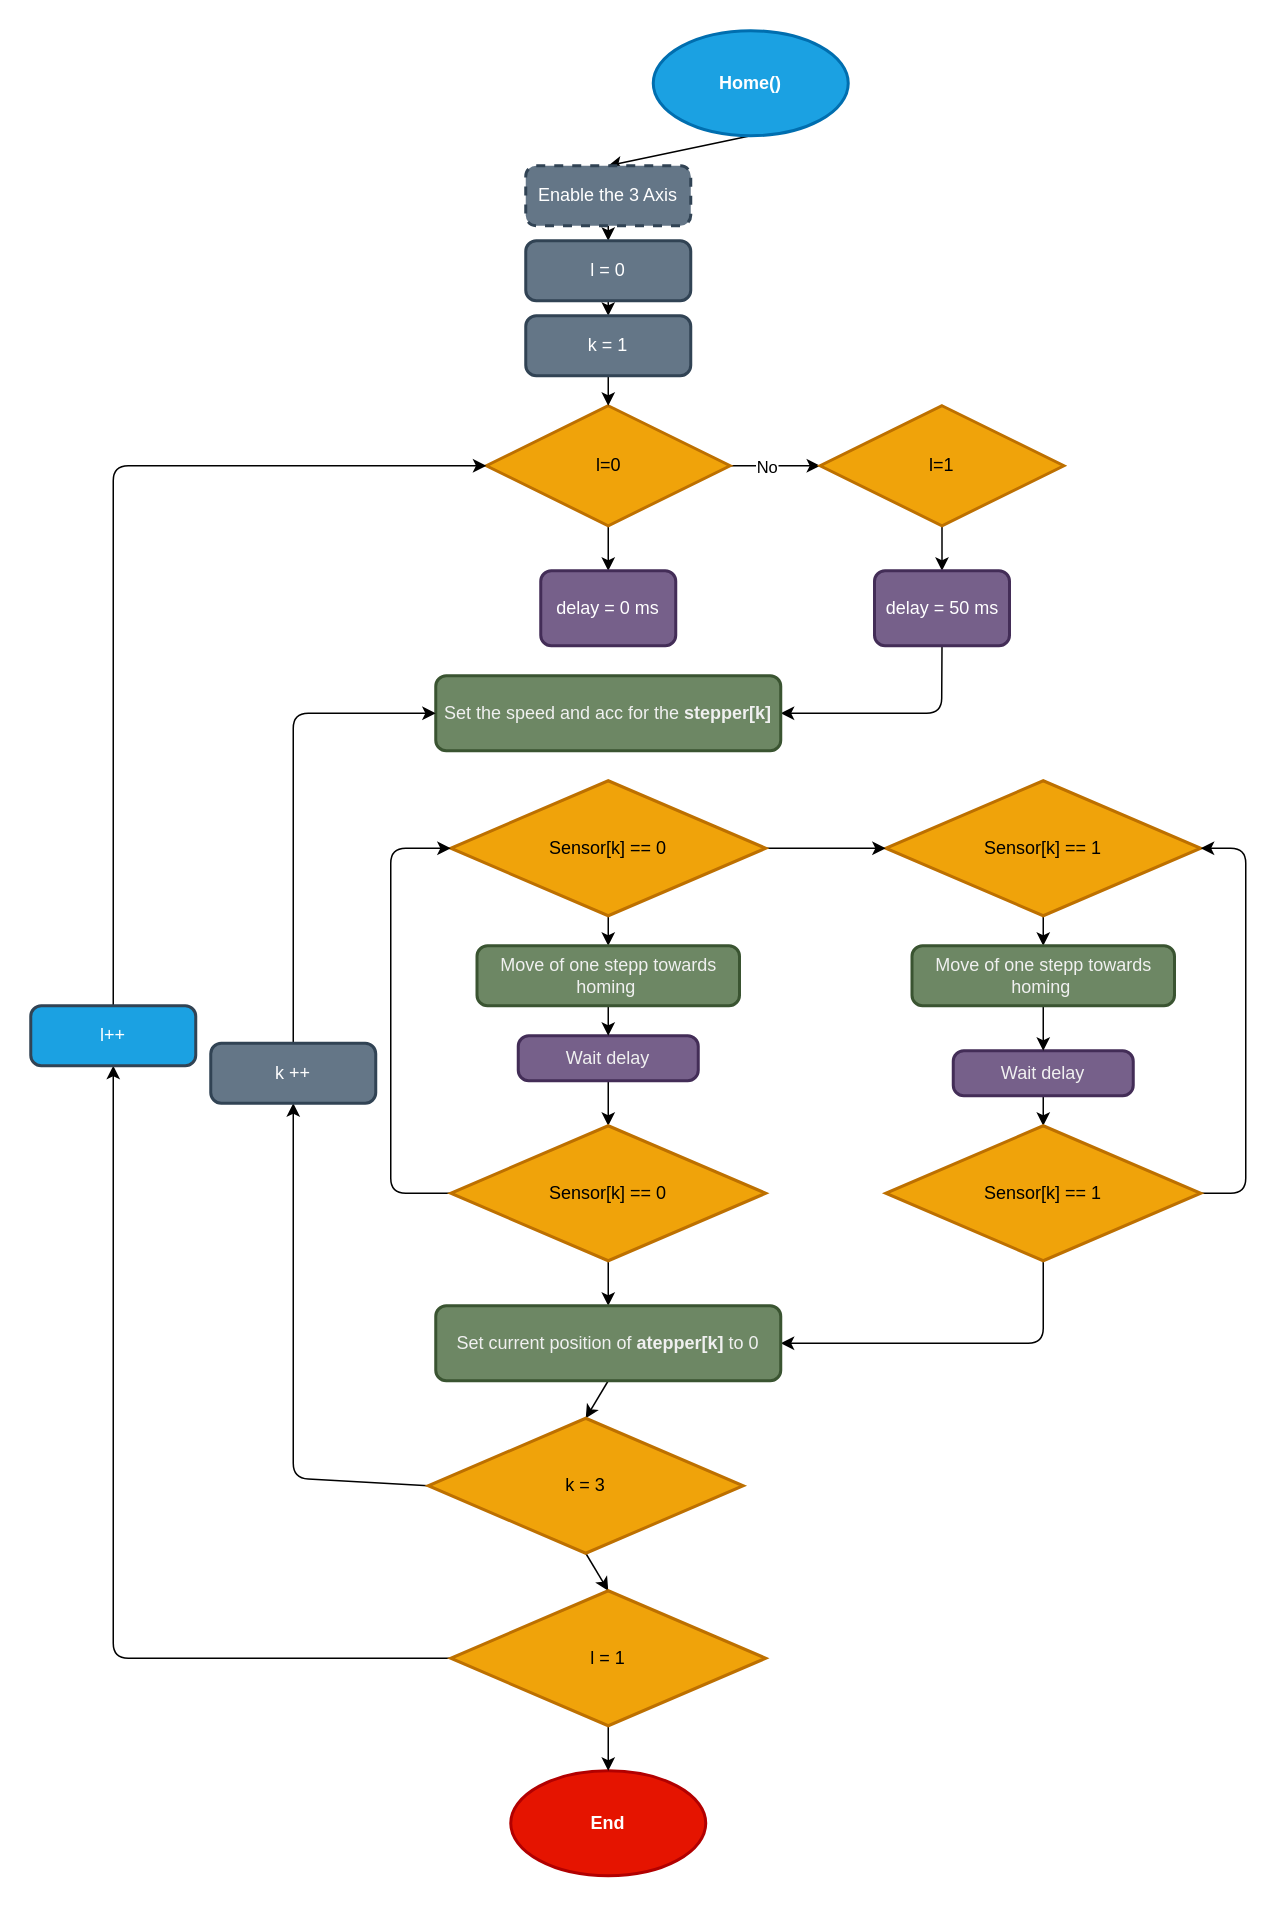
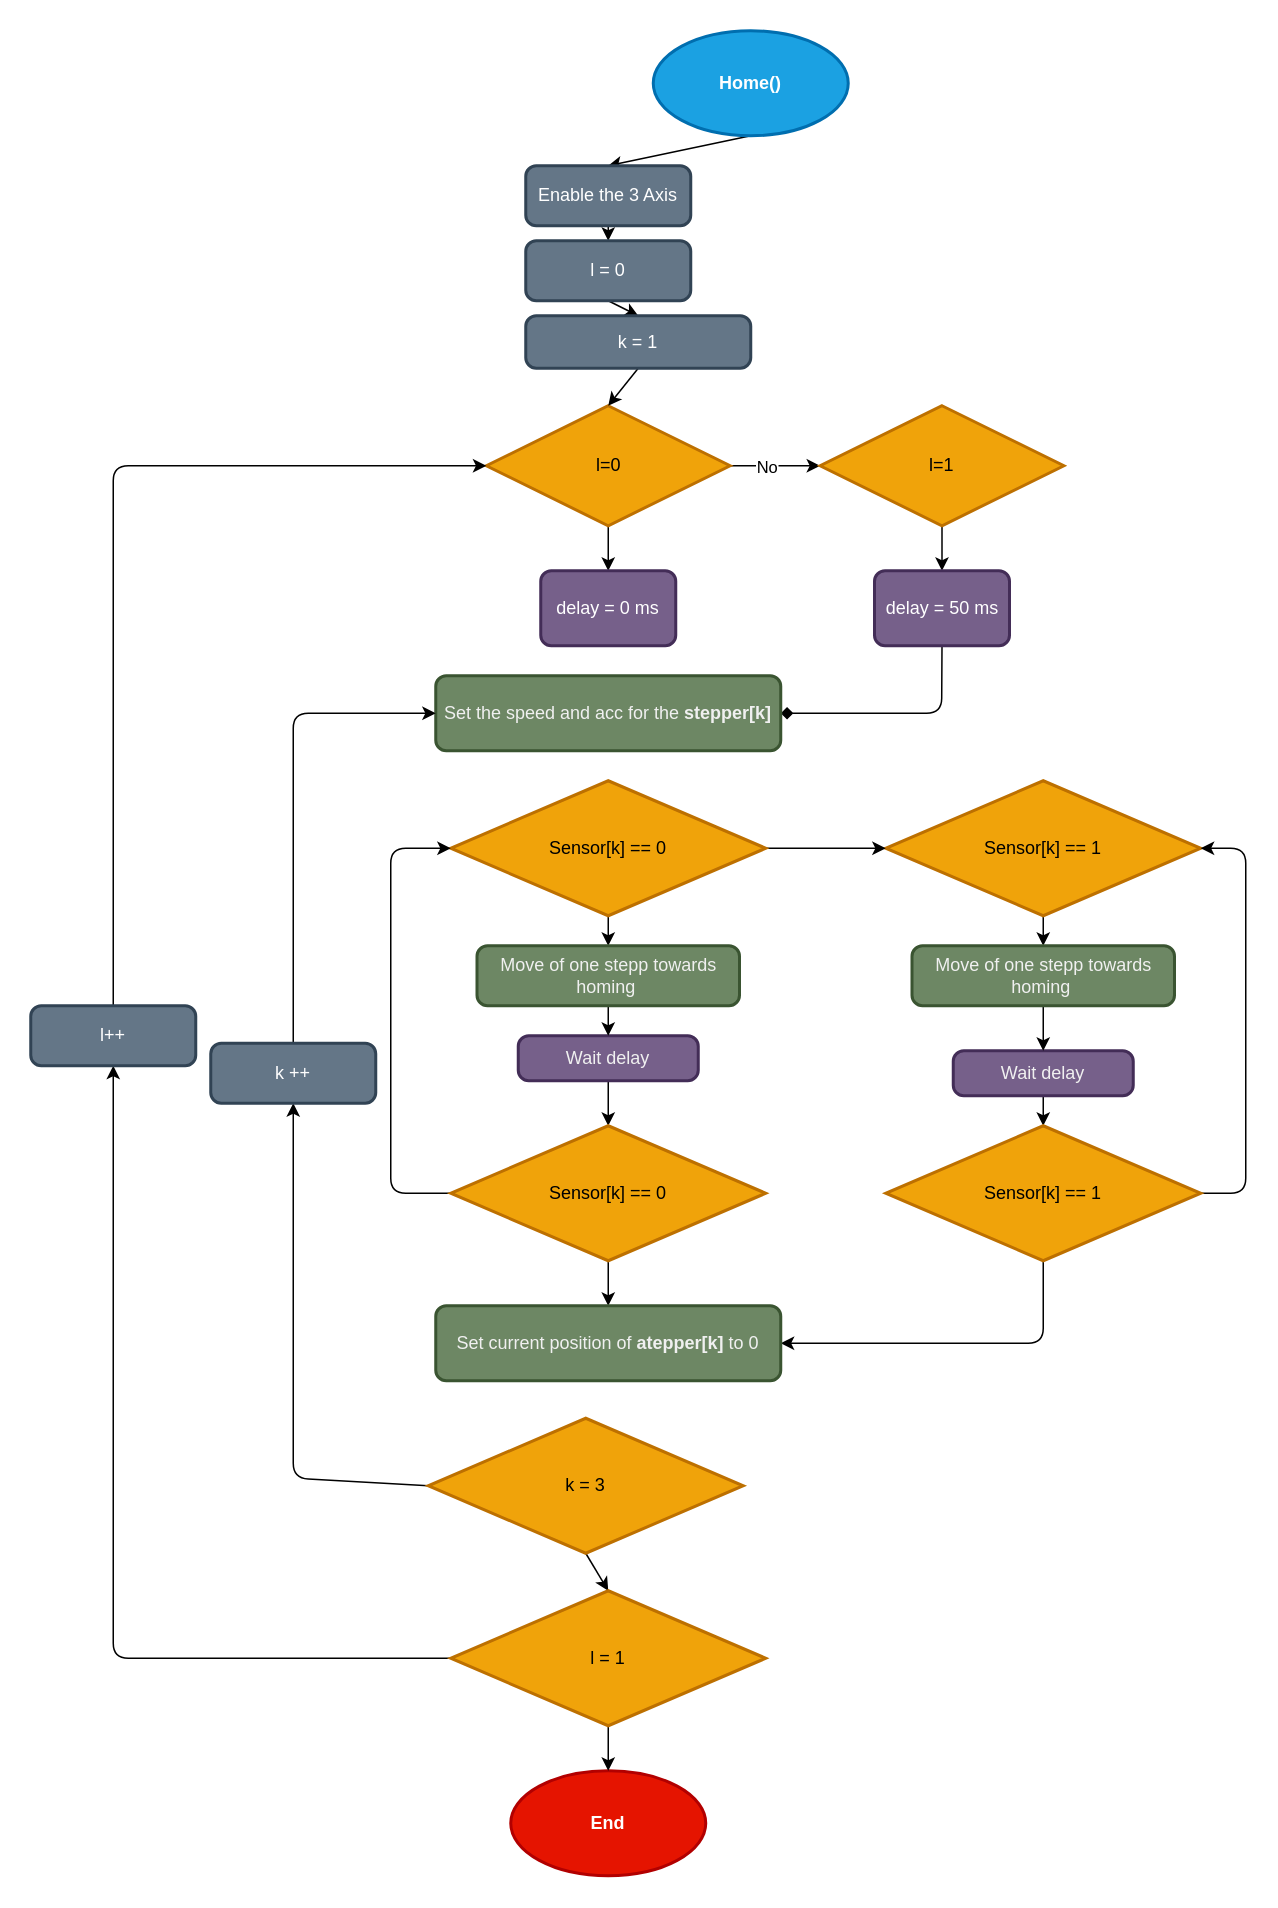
(608, 196) -> (608, 196)
(608, 346) -> (638, 342)
(792, 713) -> (793, 713)
(113, 1036) -> (113, 1036)
(599, 1395) -> none
